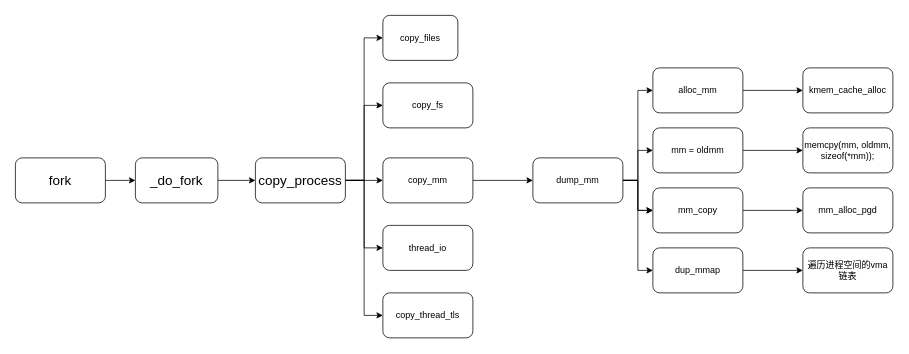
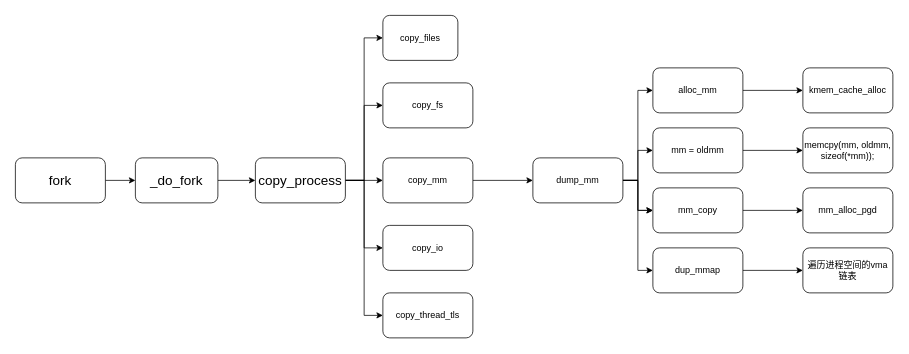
(428, 248) -> (428, 248)
